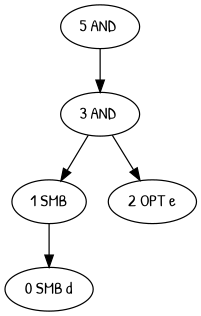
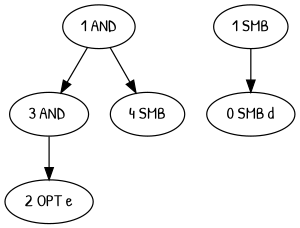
(100, 27) -> (99, 27)
none -> (148, 114)
(78, 153) -> none
